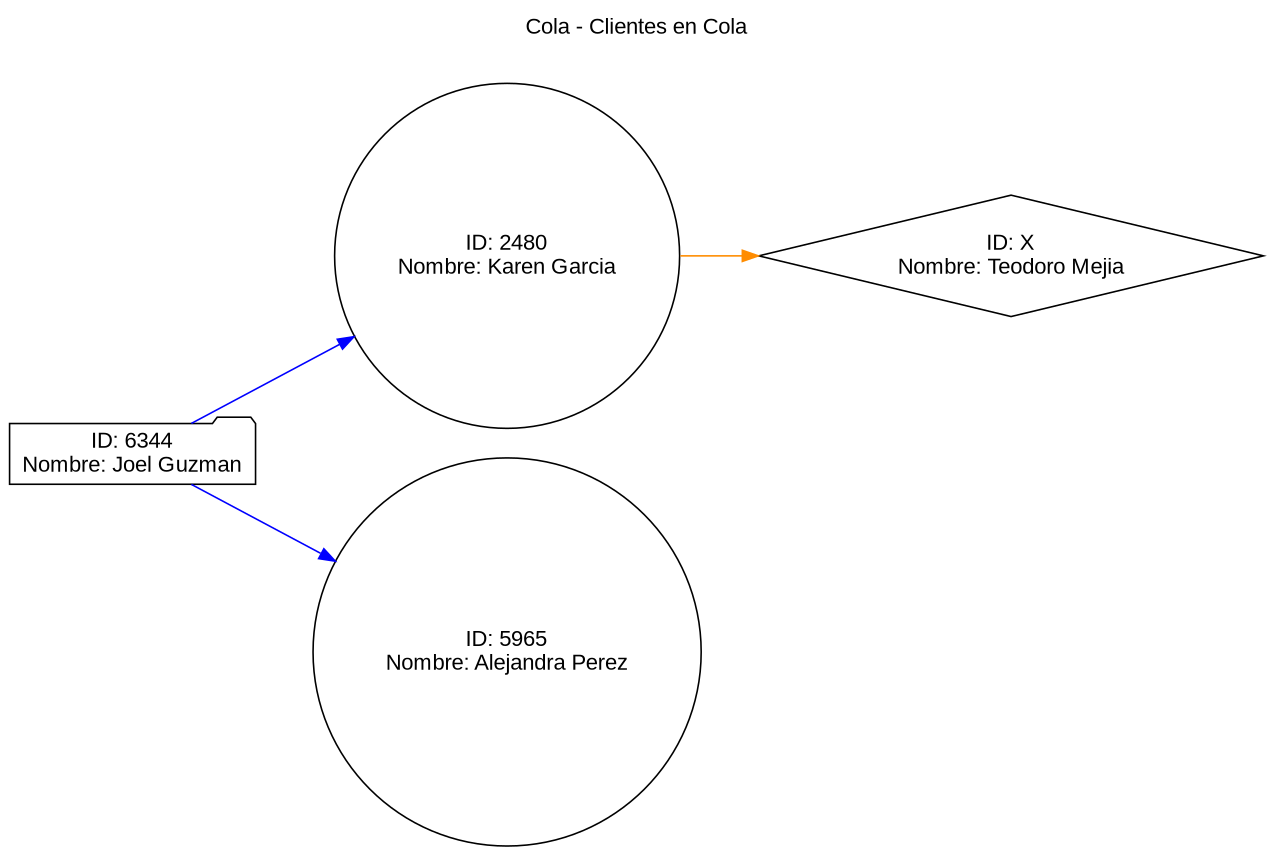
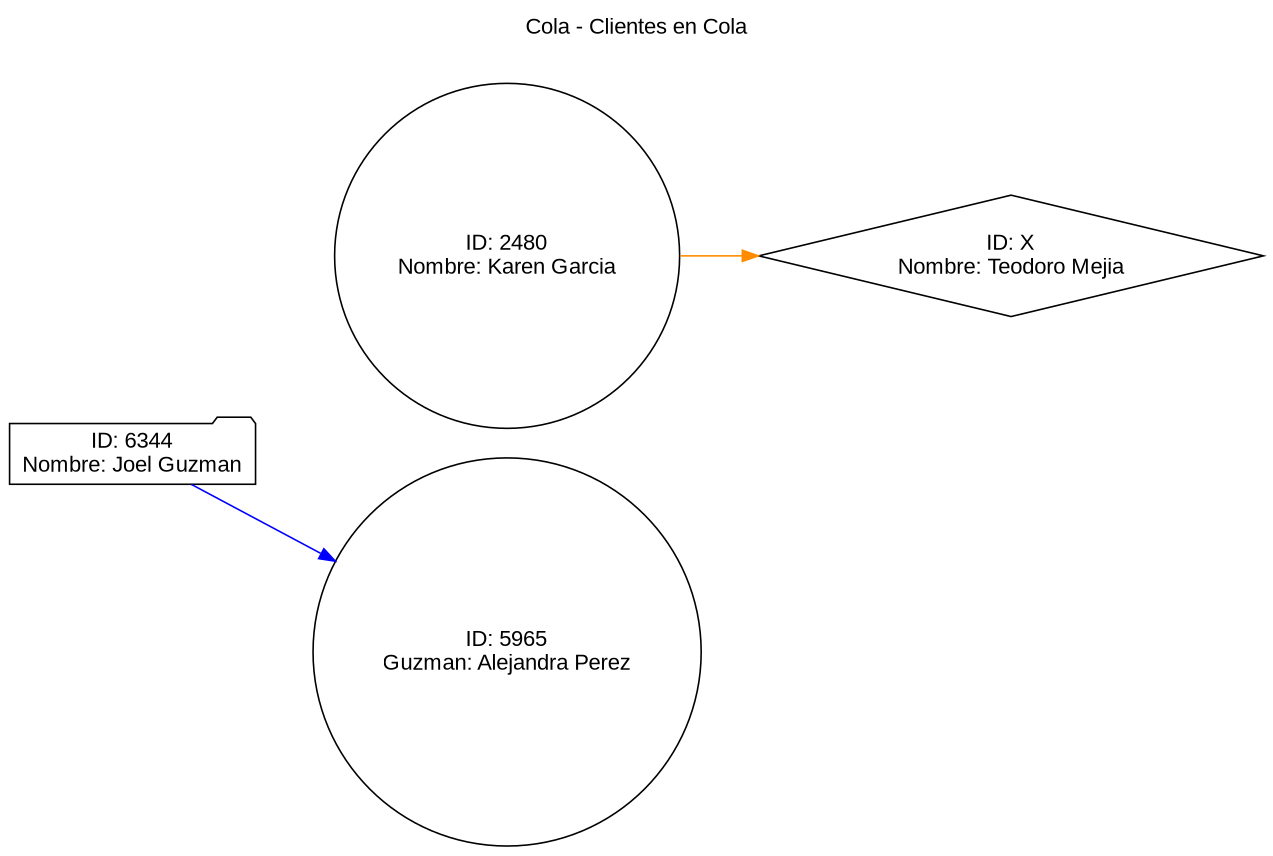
(266, 384) -> none
(507, 652) -> (507, 652)
